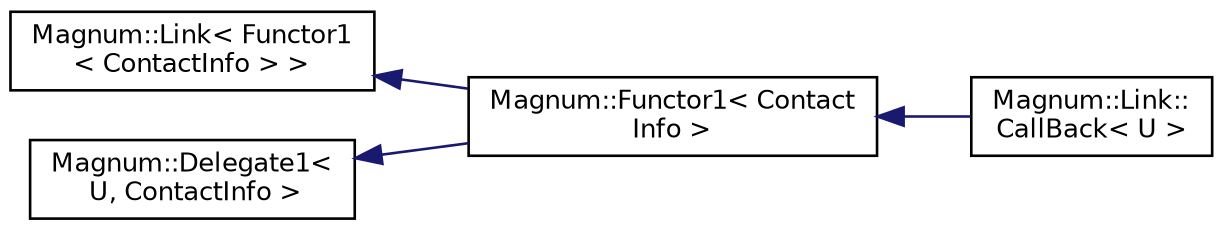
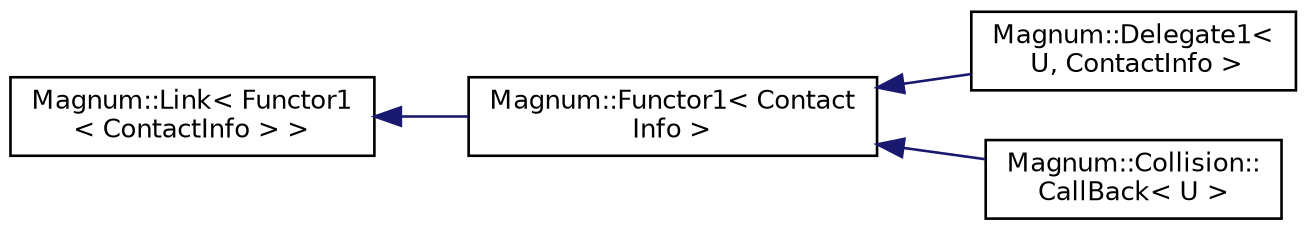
(1092, 117) -> (1134, 179)
(425, 149) -> (937, 79)
